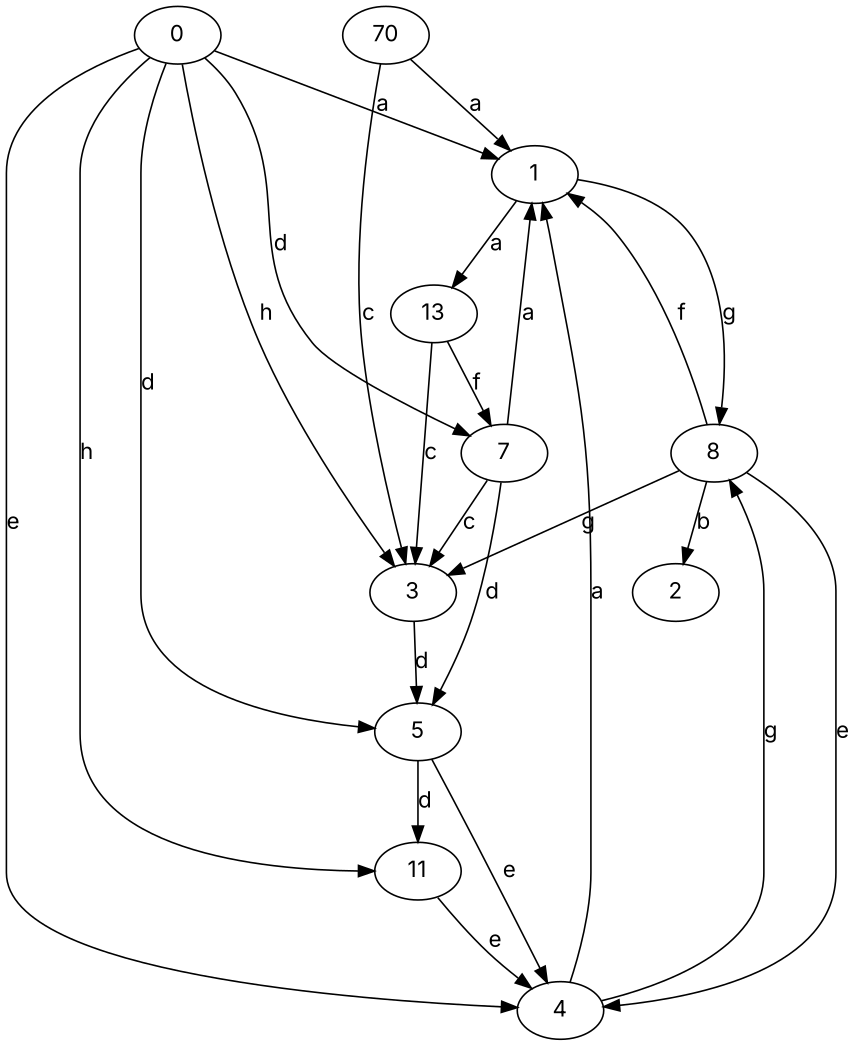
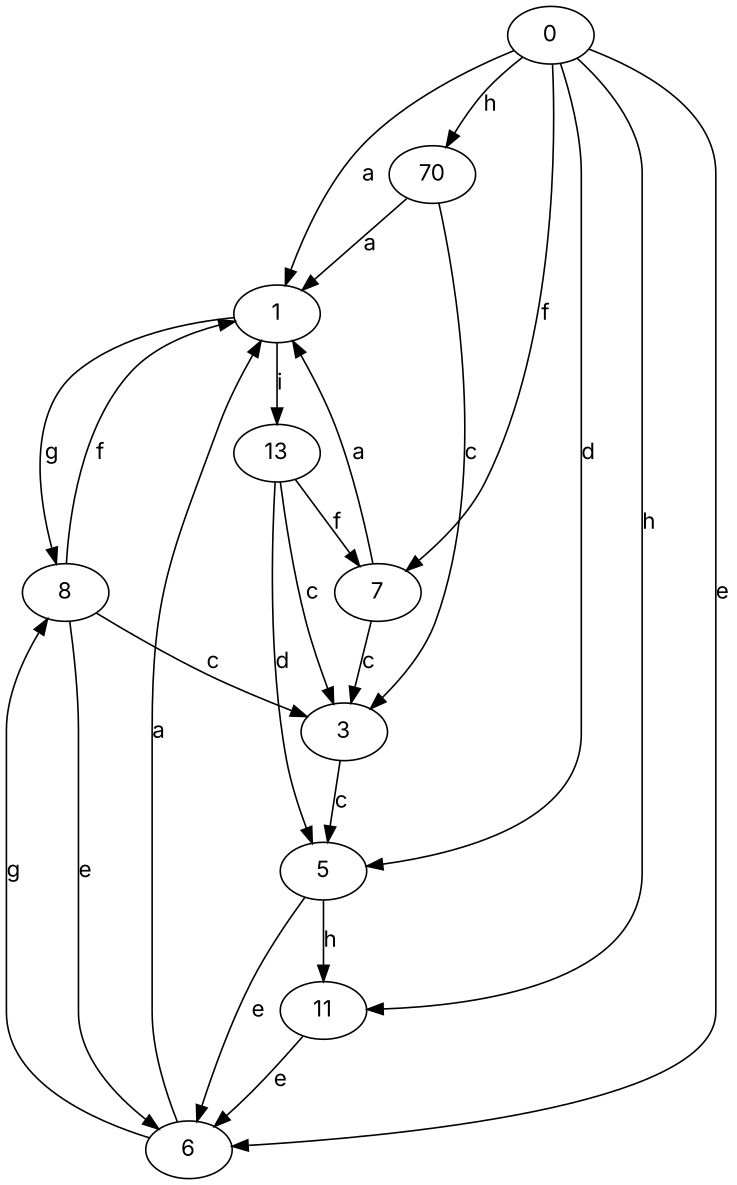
(281, 244) -> (546, 314)
(496, 244) -> (280, 384)
(251, 322) -> (485, 92)
(589, 523) -> (214, 662)
(480, 589) -> (275, 657)
(676, 593) -> none
(422, 662) -> (342, 801)
(425, 801) -> (331, 941)
(560, 1010) -> (189, 1150)
